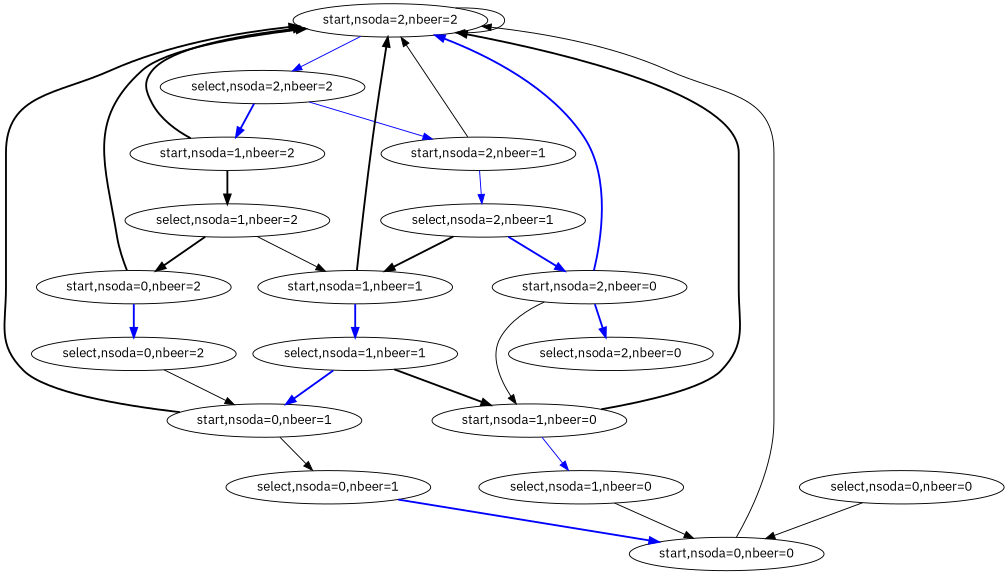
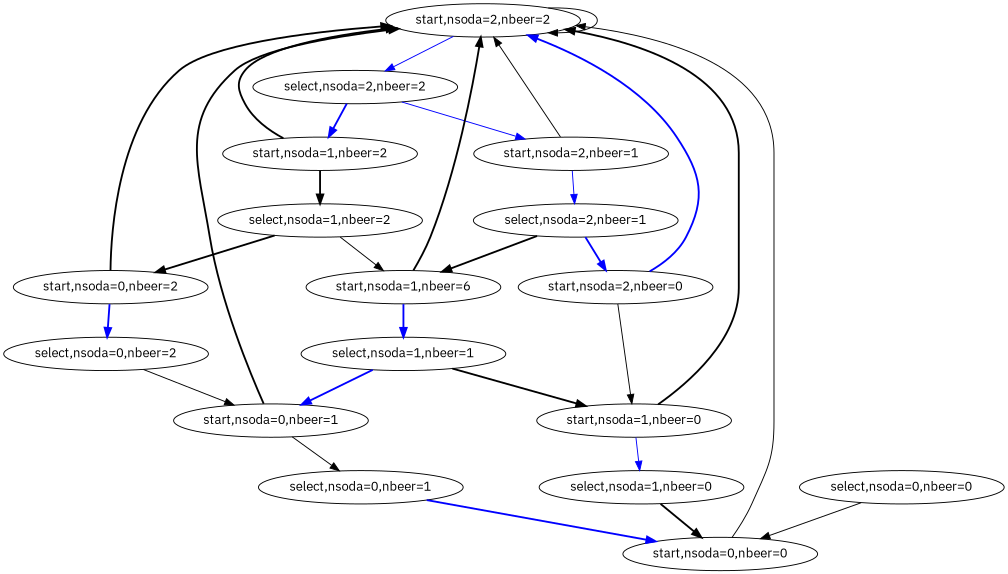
(355, 287) -> (403, 287)
(611, 354) -> none
(650, 519) -> (677, 518)
